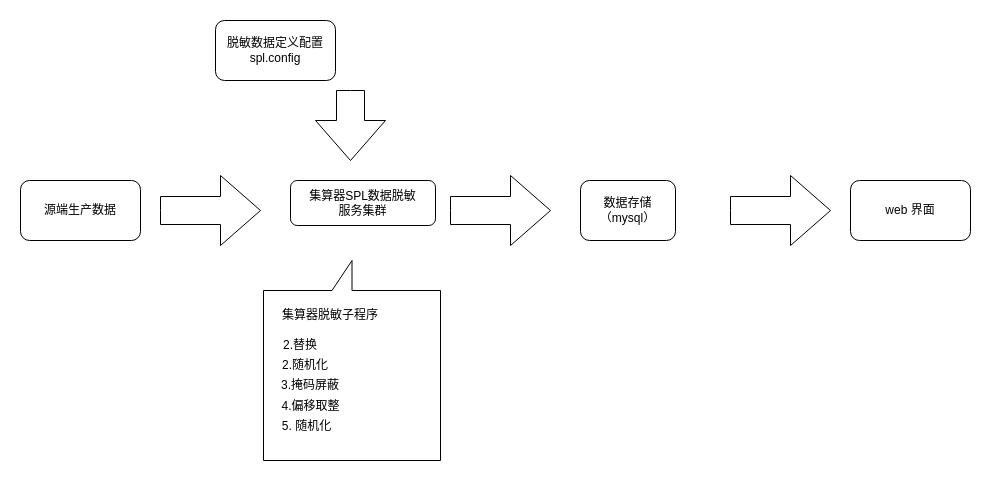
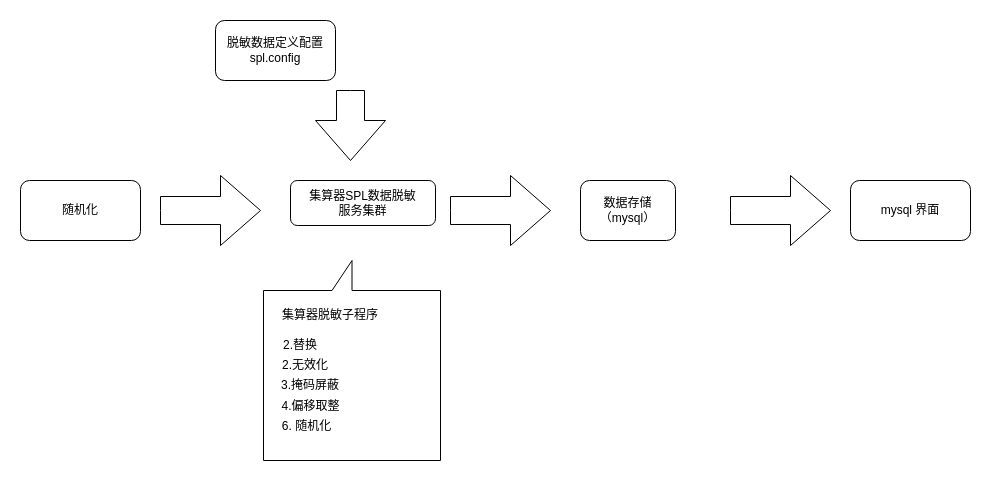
(81, 211) -> (81, 211)
(911, 211) -> (911, 211)
(306, 366) -> (306, 366)
(307, 427) -> (307, 427)
